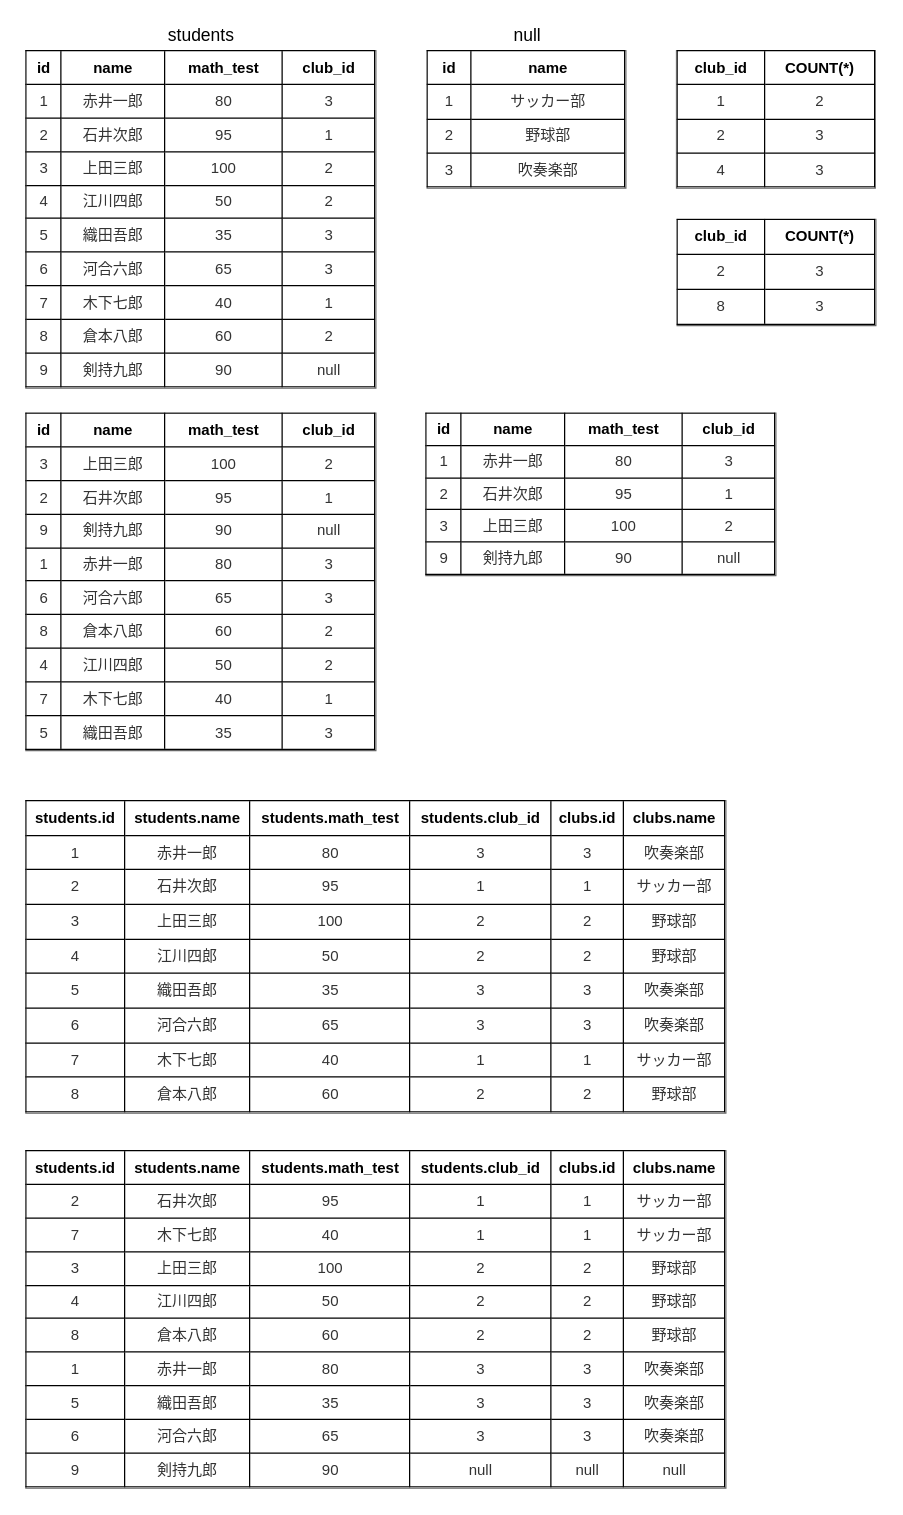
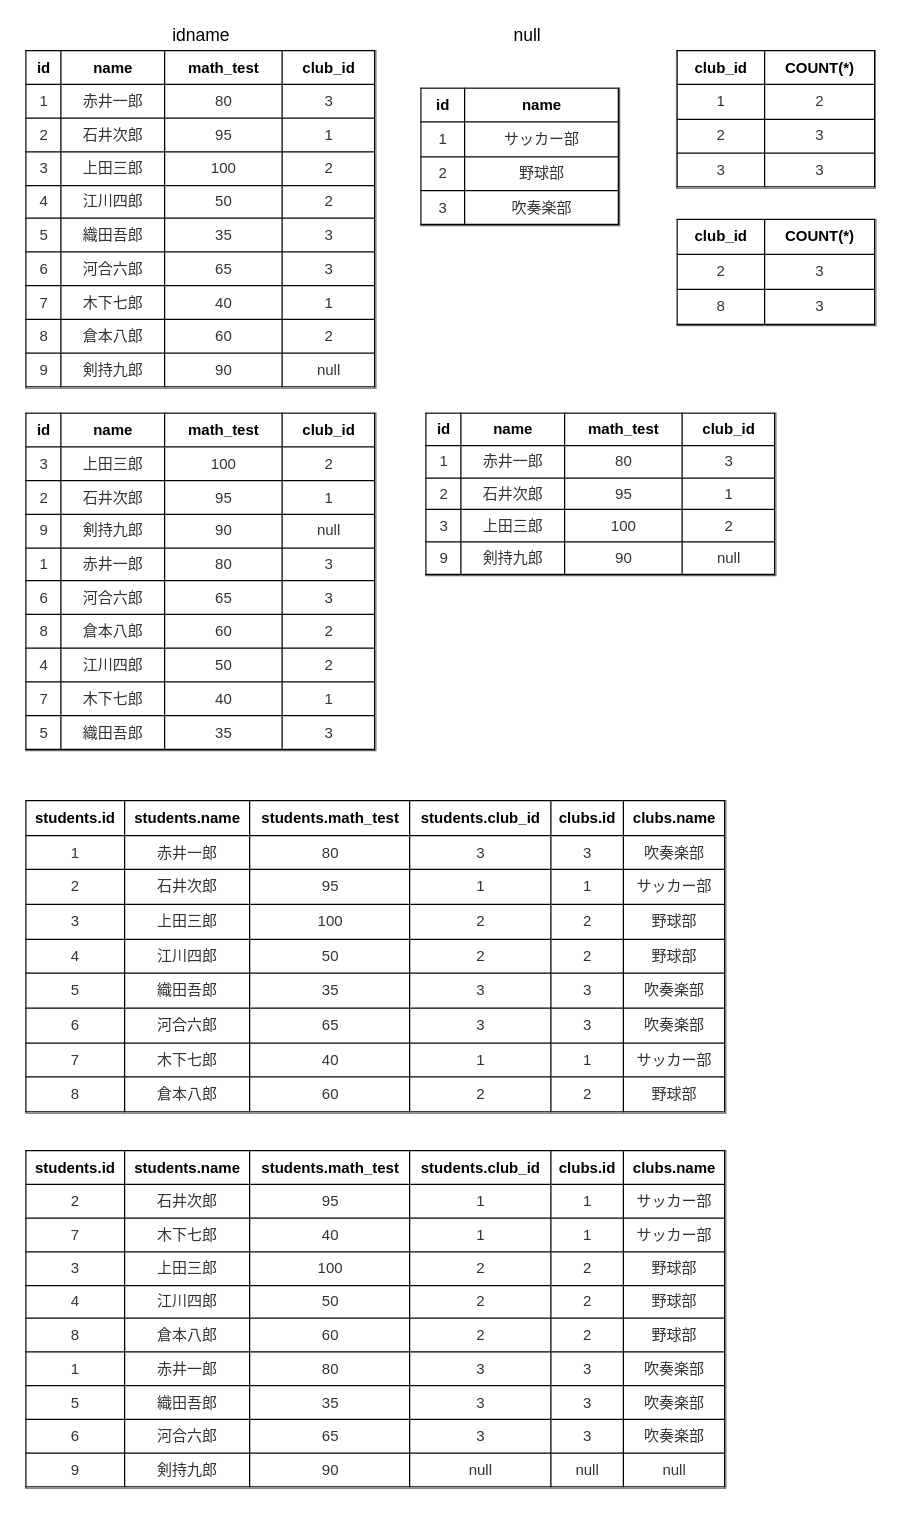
(201, 36) -> (201, 36)
(776, 51) -> (776, 51)
(526, 119) -> (520, 157)
